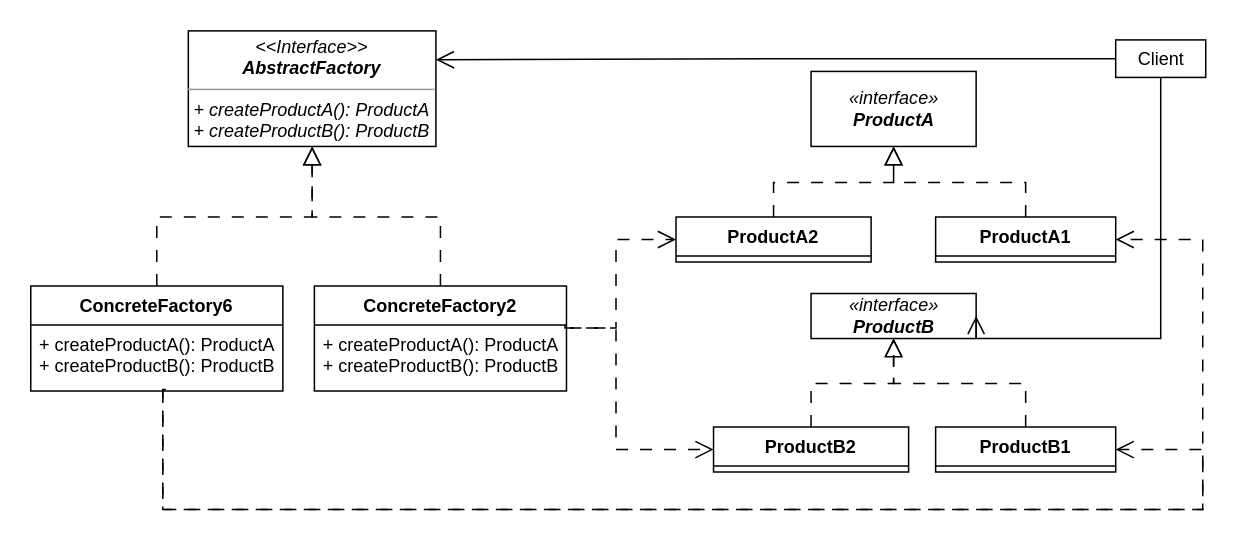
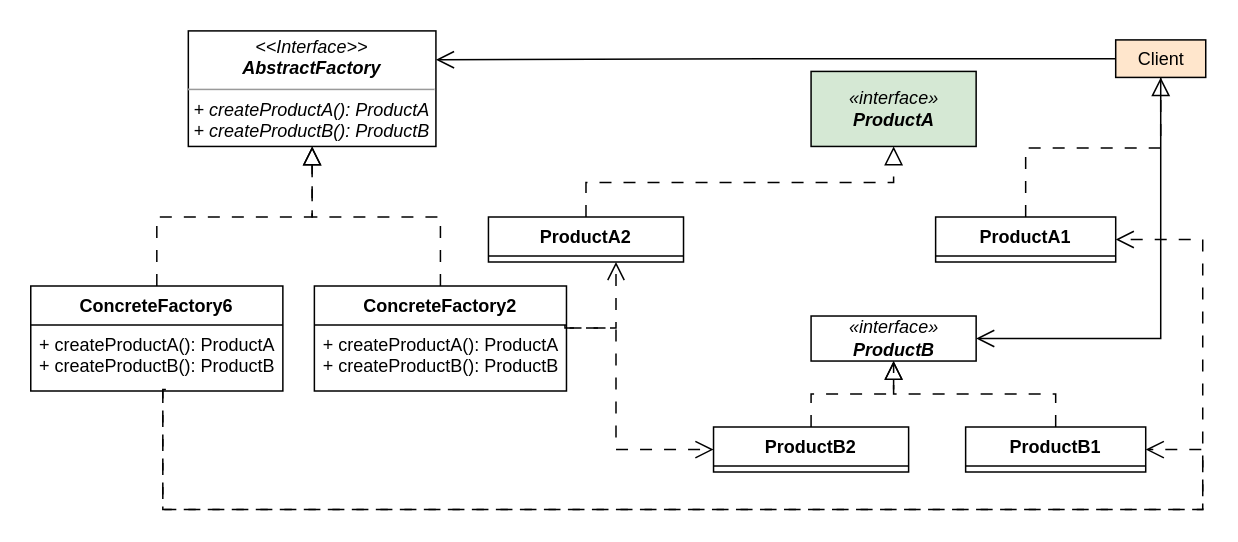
(1160, 59) -> (1160, 59)
(893, 109) -> (893, 109)
(1006, 182) -> (1025, 163)
(773, 239) -> (586, 239)
(893, 316) -> (893, 338)
(1025, 449) -> (1055, 449)
